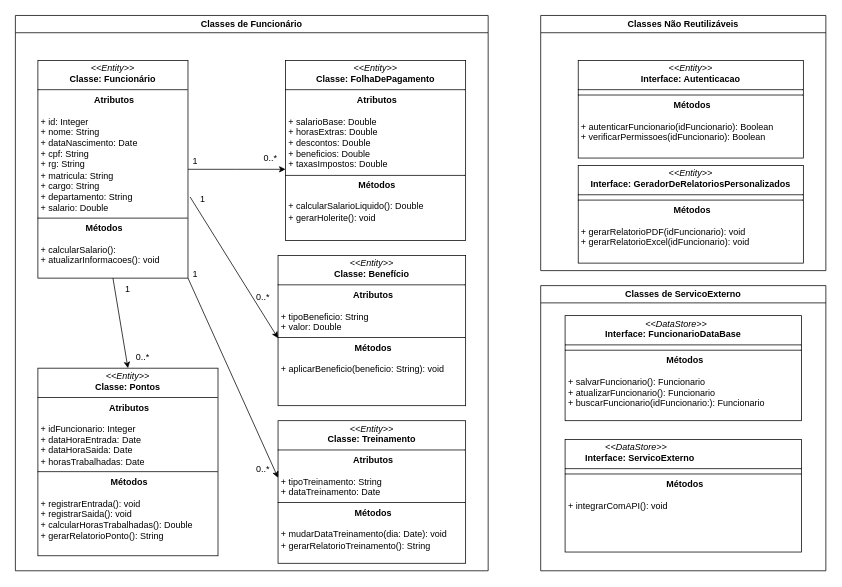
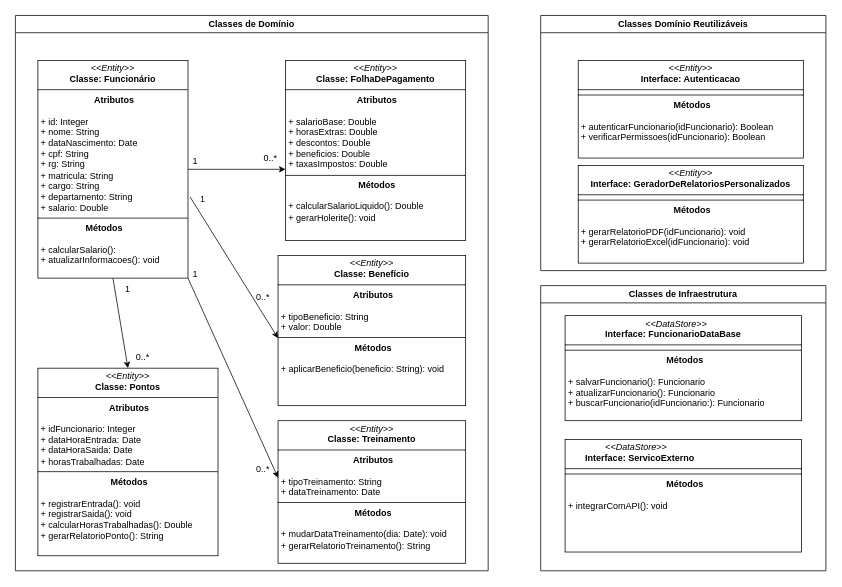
(252, 24) -> (252, 24)
(683, 24) -> (683, 24)
(683, 294) -> (683, 294)
